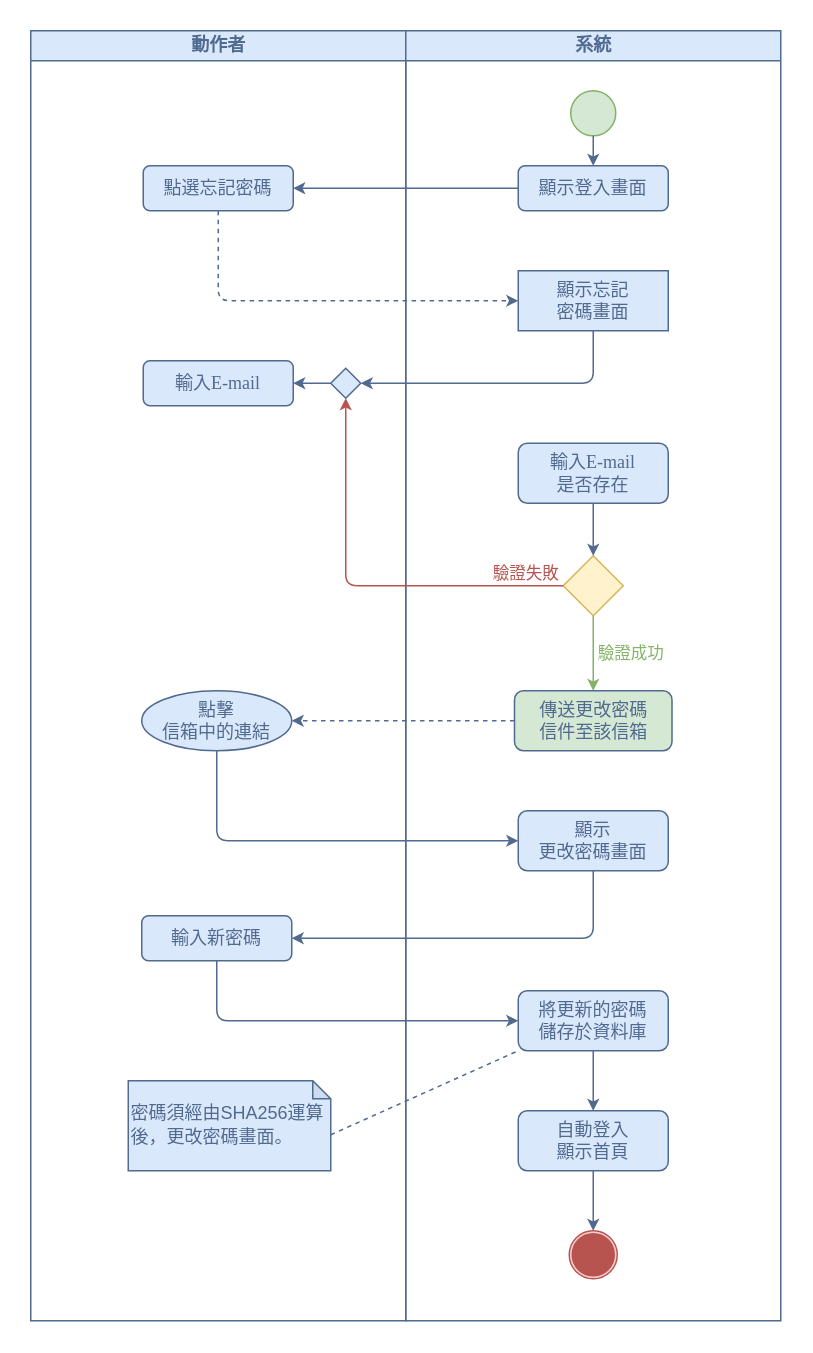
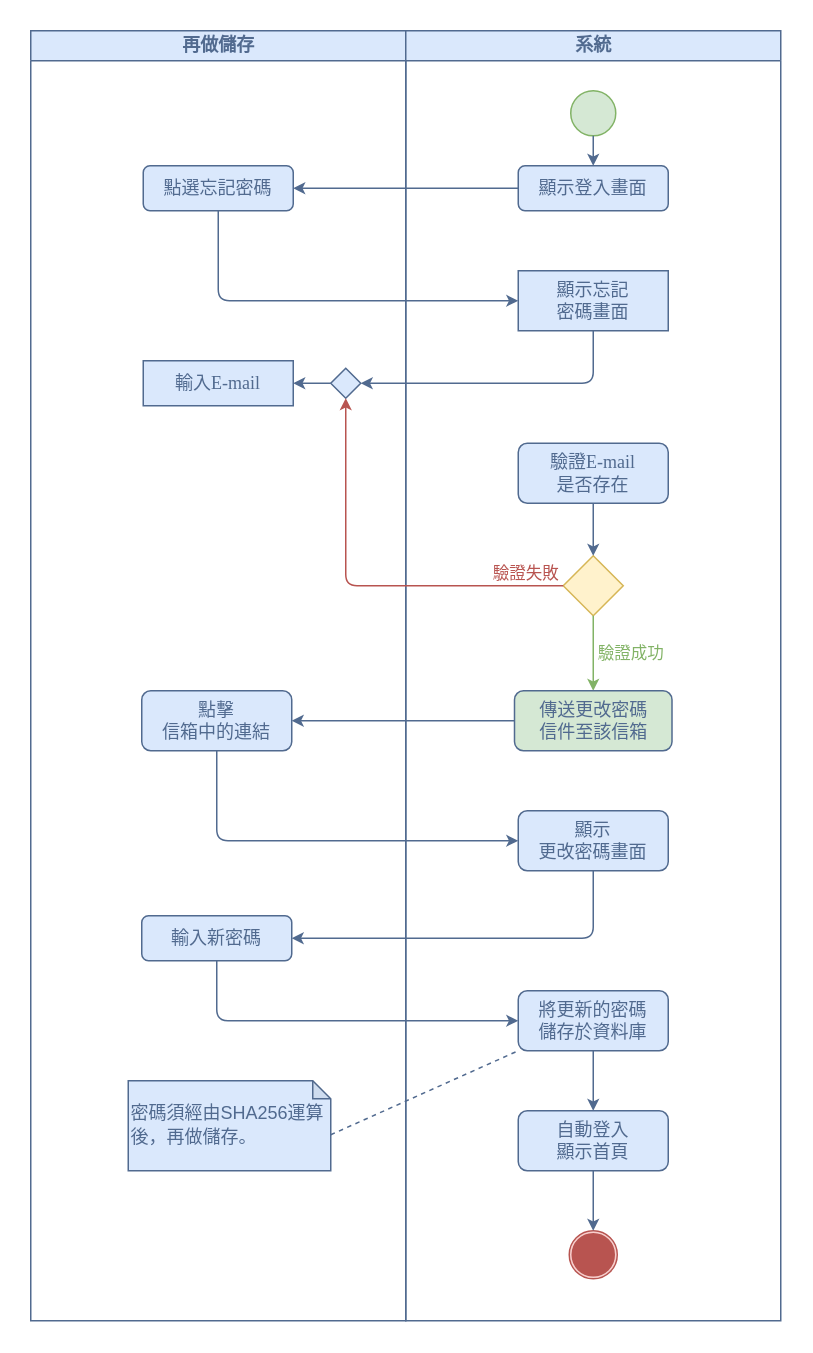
(219, 46) -> (219, 46)
(326, 301) -> (326, 301)
(218, 383) -> (218, 383)
(593, 473) -> (593, 473)
(217, 721) -> (217, 721)
(408, 721) -> (408, 721)
(231, 1126) -> (231, 1126)
